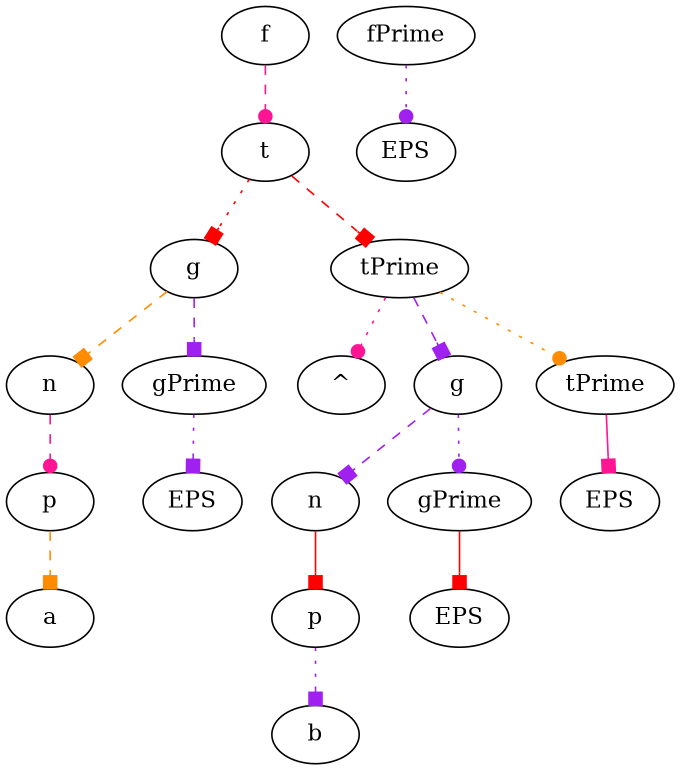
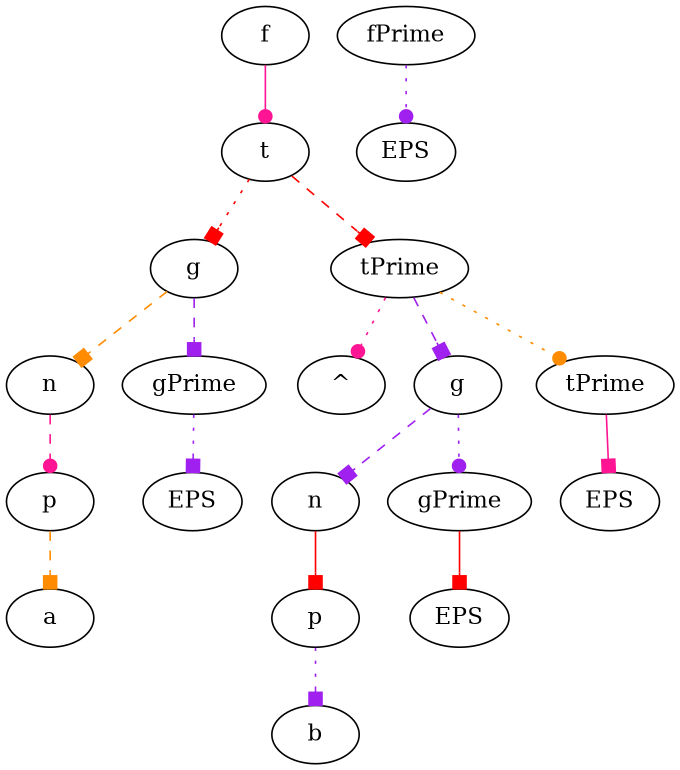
(265, 88) -> (265, 88)
